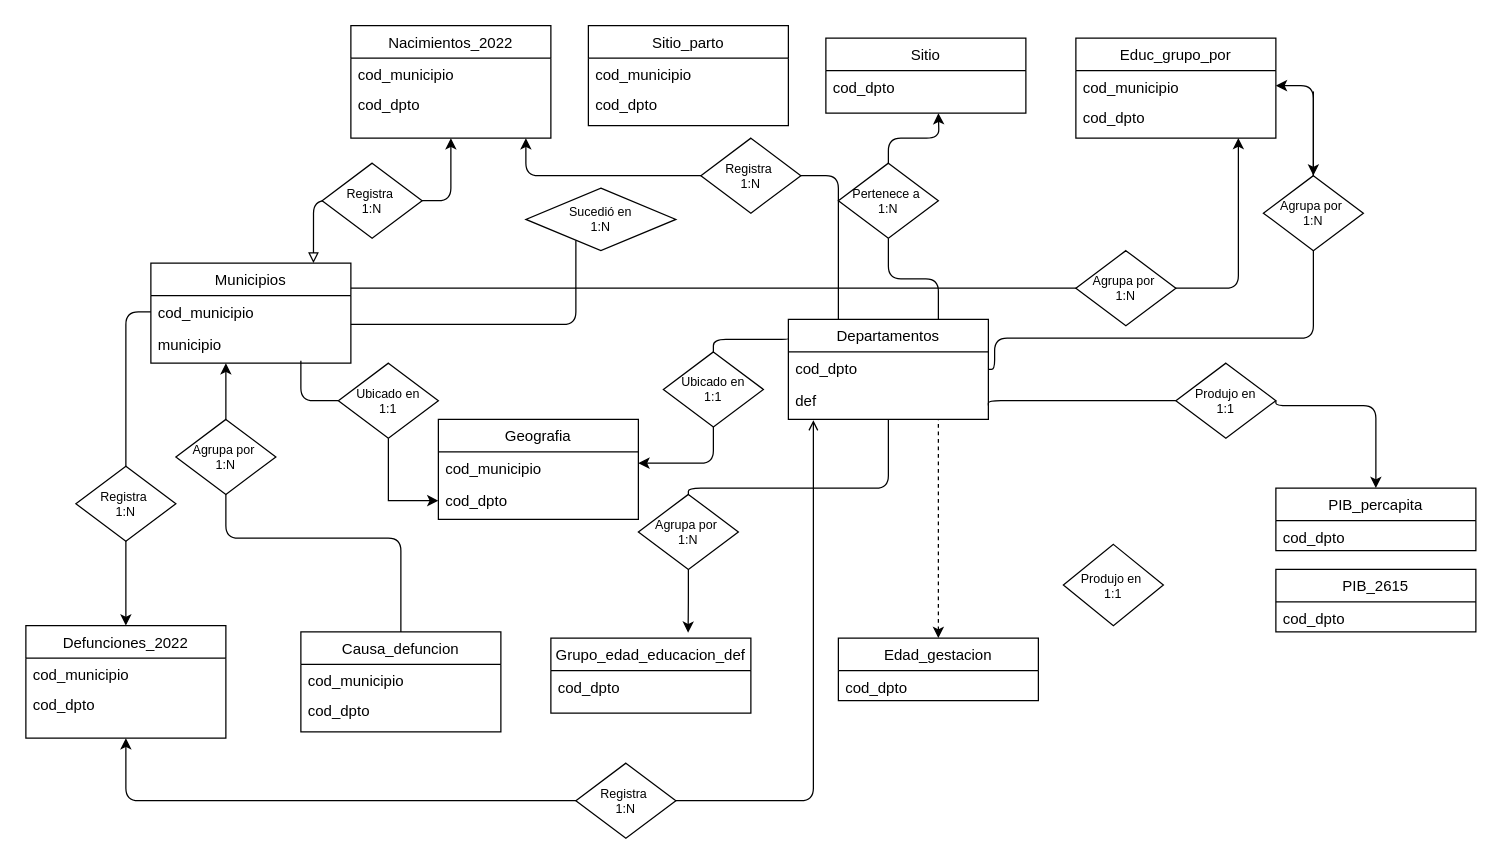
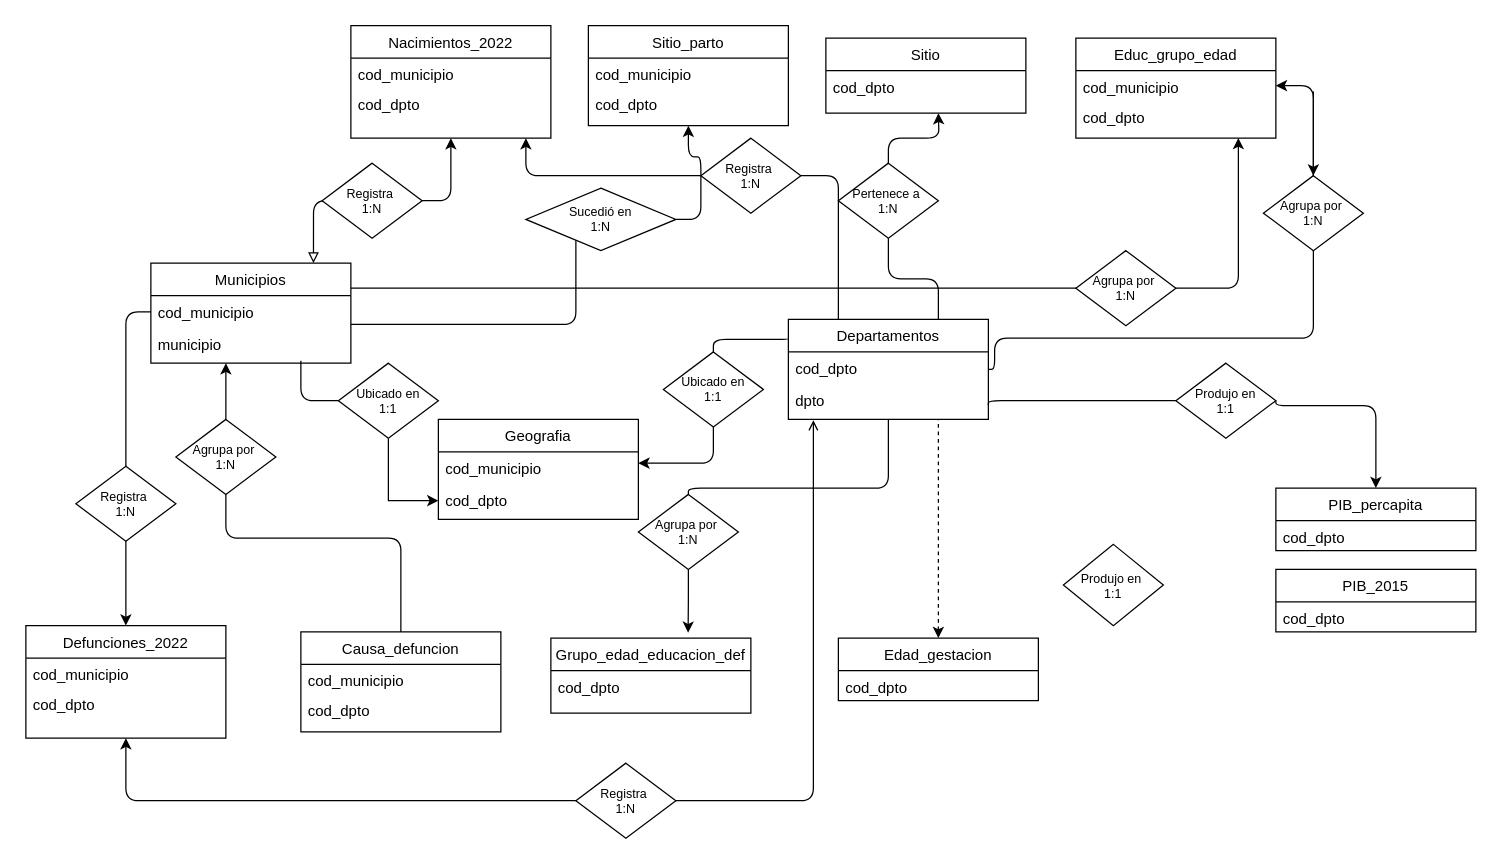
(1175, 55) -> (1175, 55)
none -> (701, 183)
(808, 401) -> (812, 401)
(1375, 586) -> (1375, 586)
